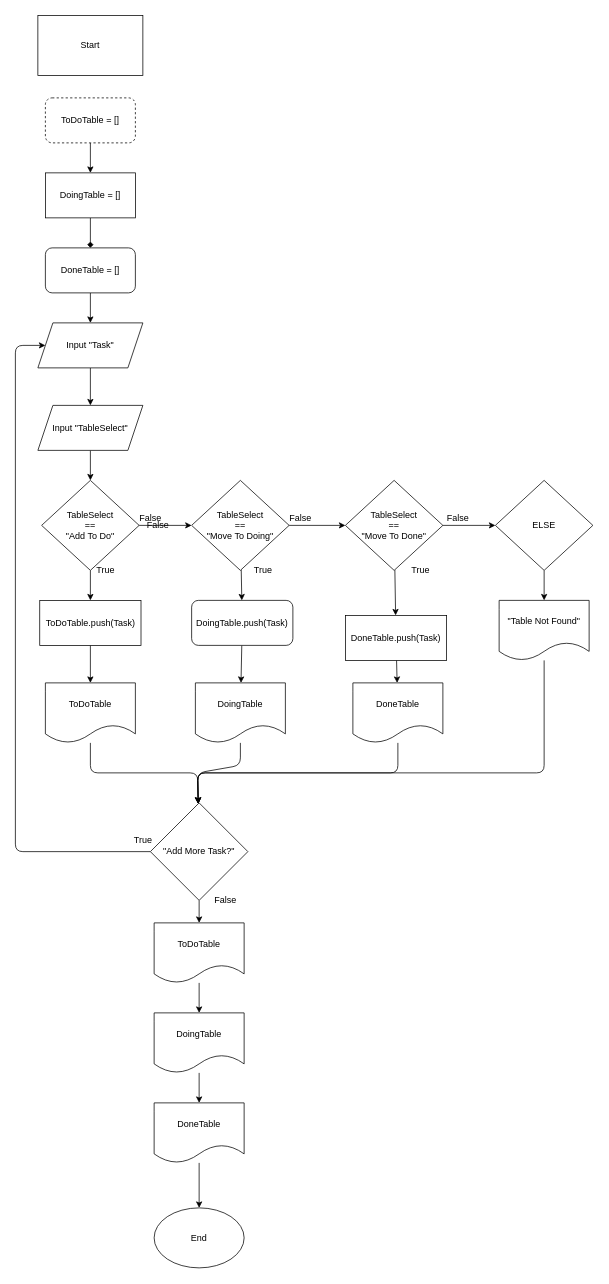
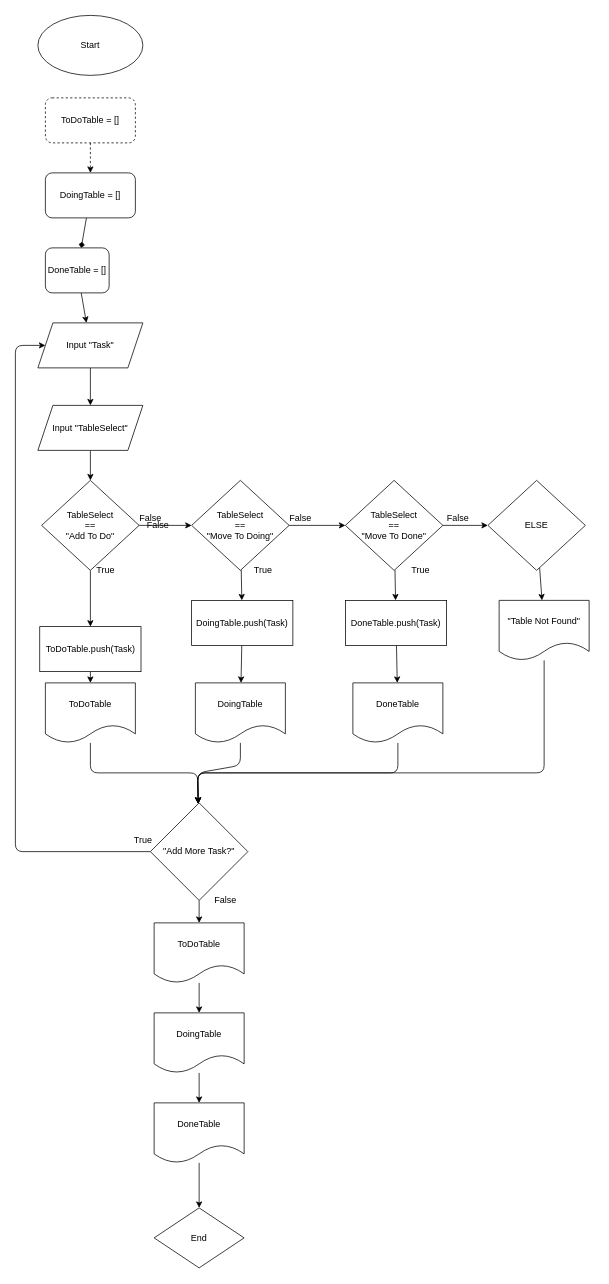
(90, 45) -> (90, 45)
(90, 154) -> (90, 154)
(90, 195) -> (90, 195)
(90, 270) -> (77, 270)
(544, 525) -> (537, 525)
(90, 623) -> (90, 649)
(242, 623) -> (242, 623)
(396, 638) -> (396, 623)
(199, 1238) -> (199, 1238)
